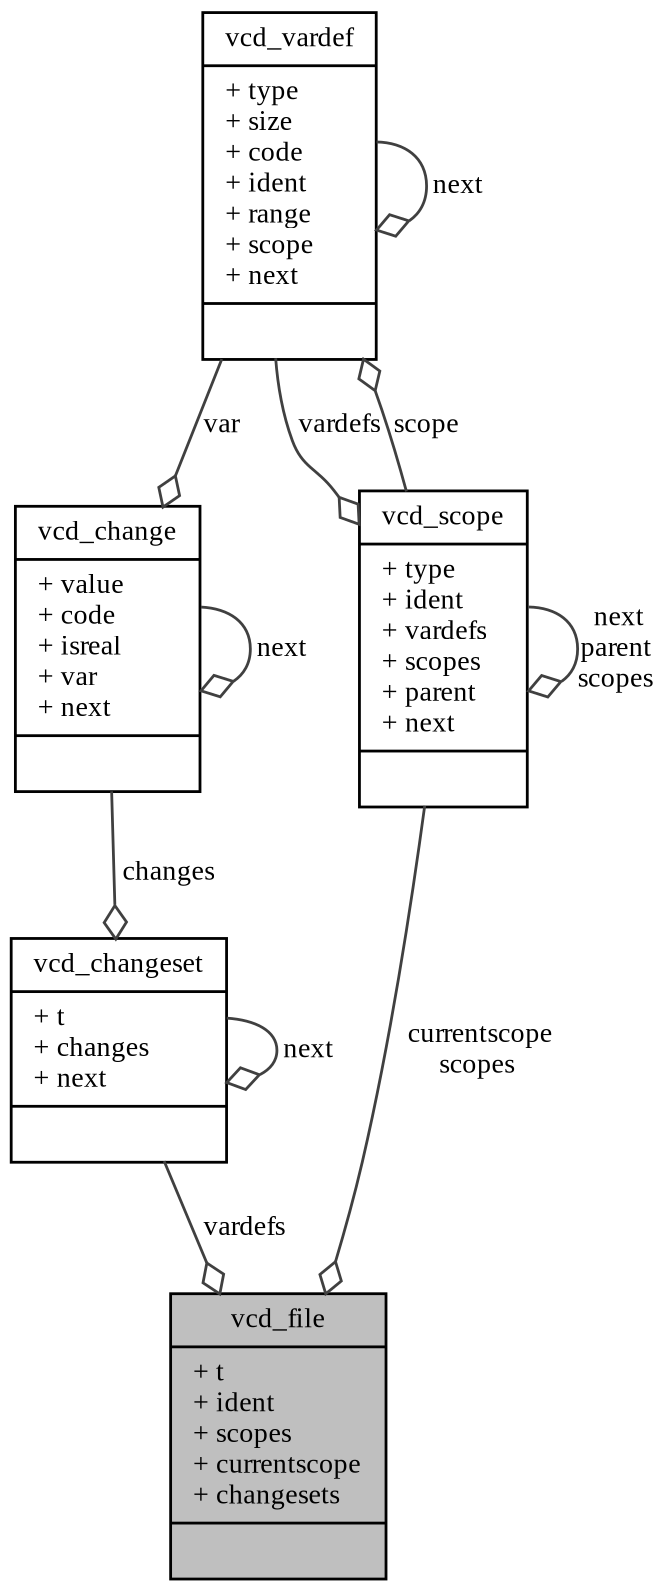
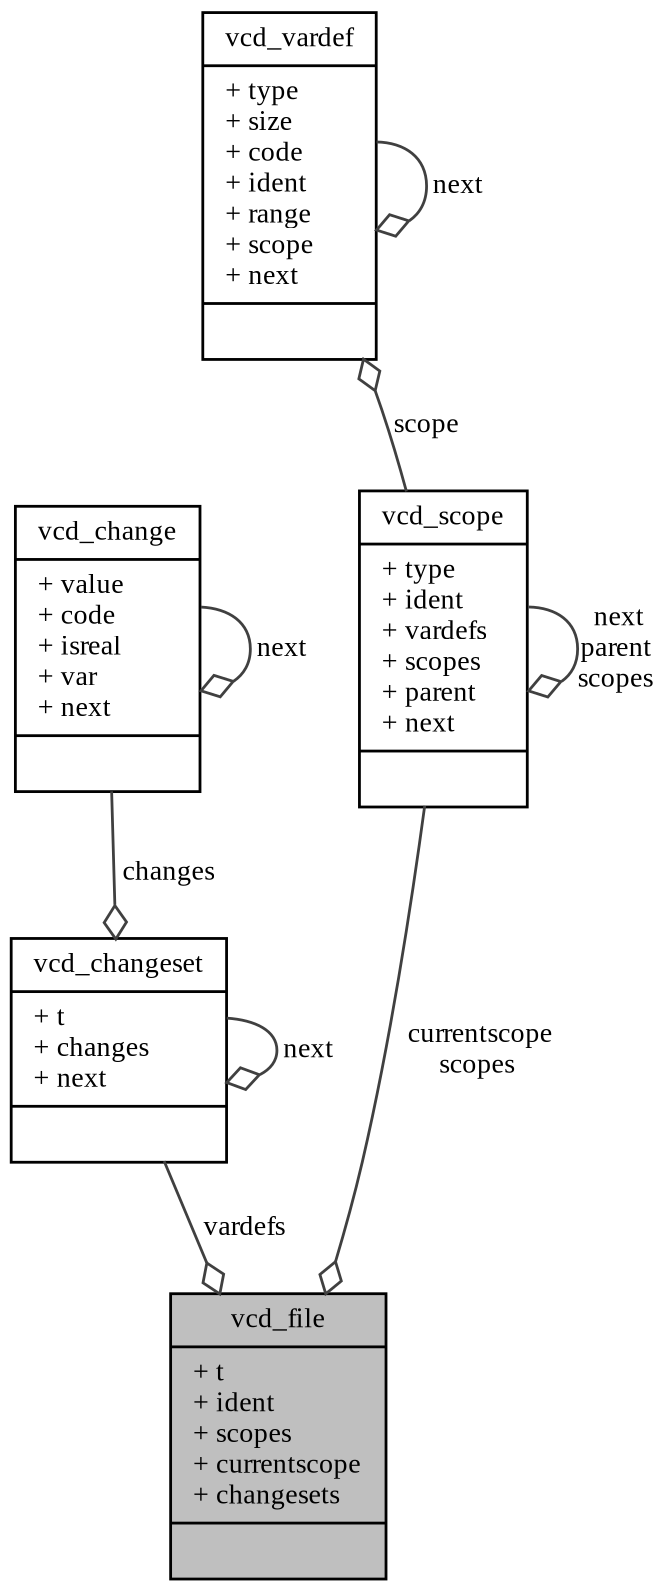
(199, 417) -> none
(291, 436) -> none
